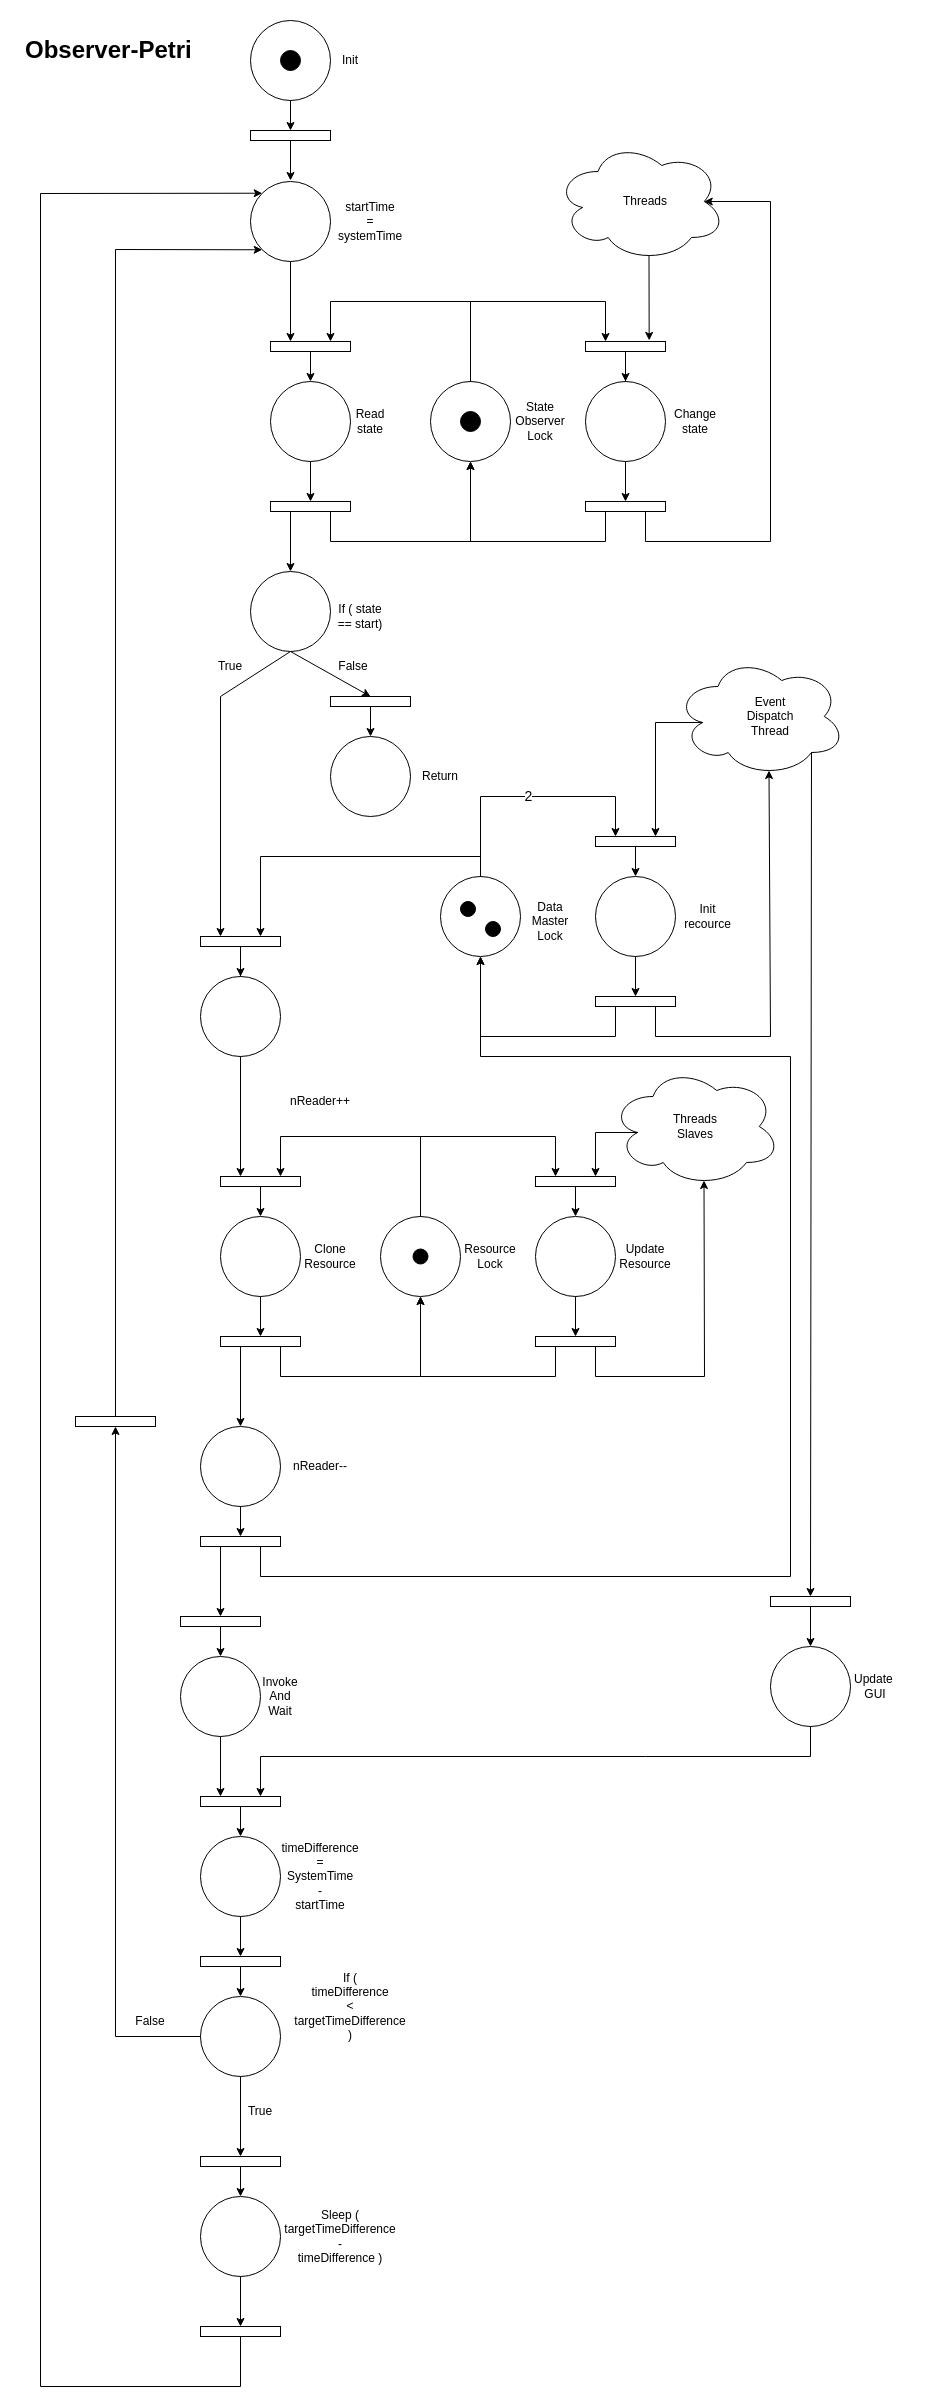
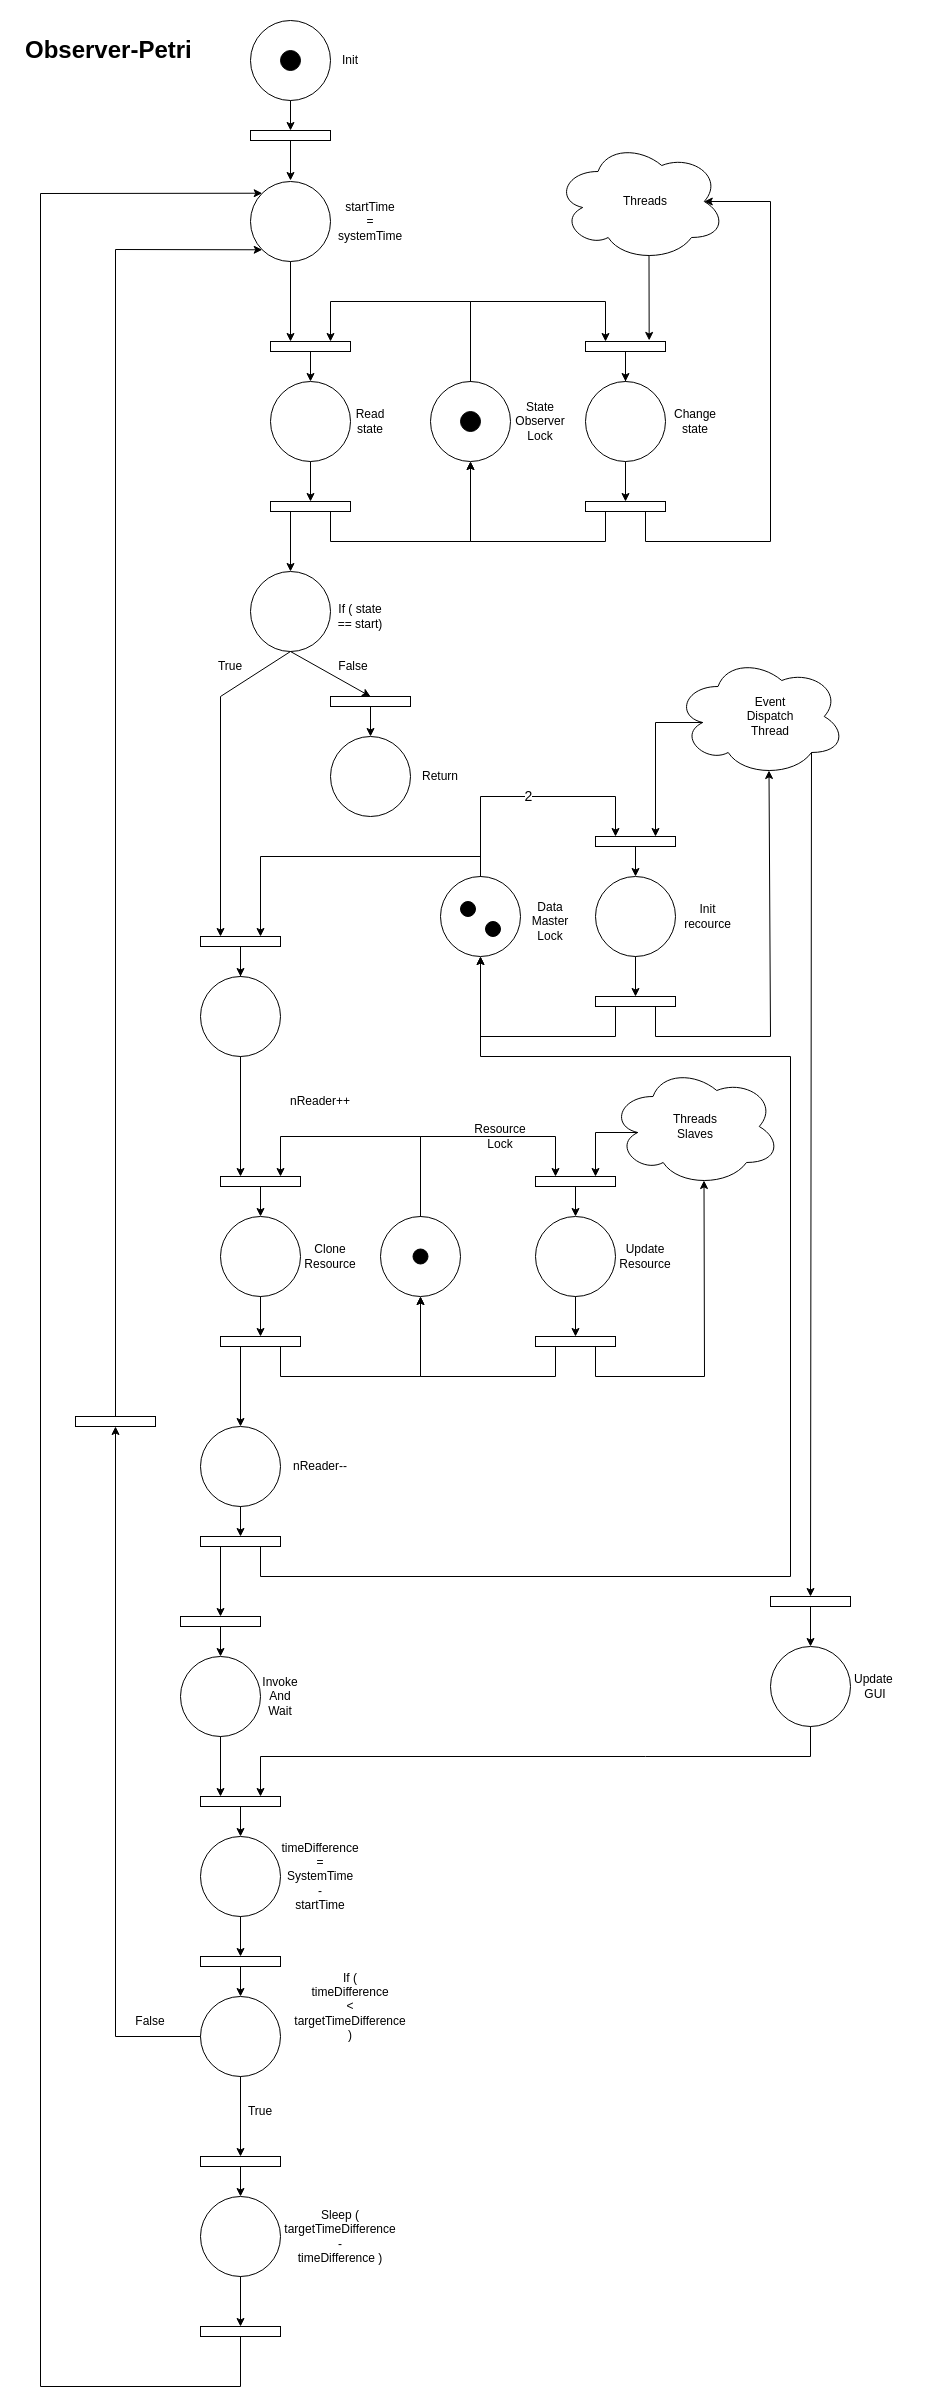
(491, 1257) -> (501, 1137)
